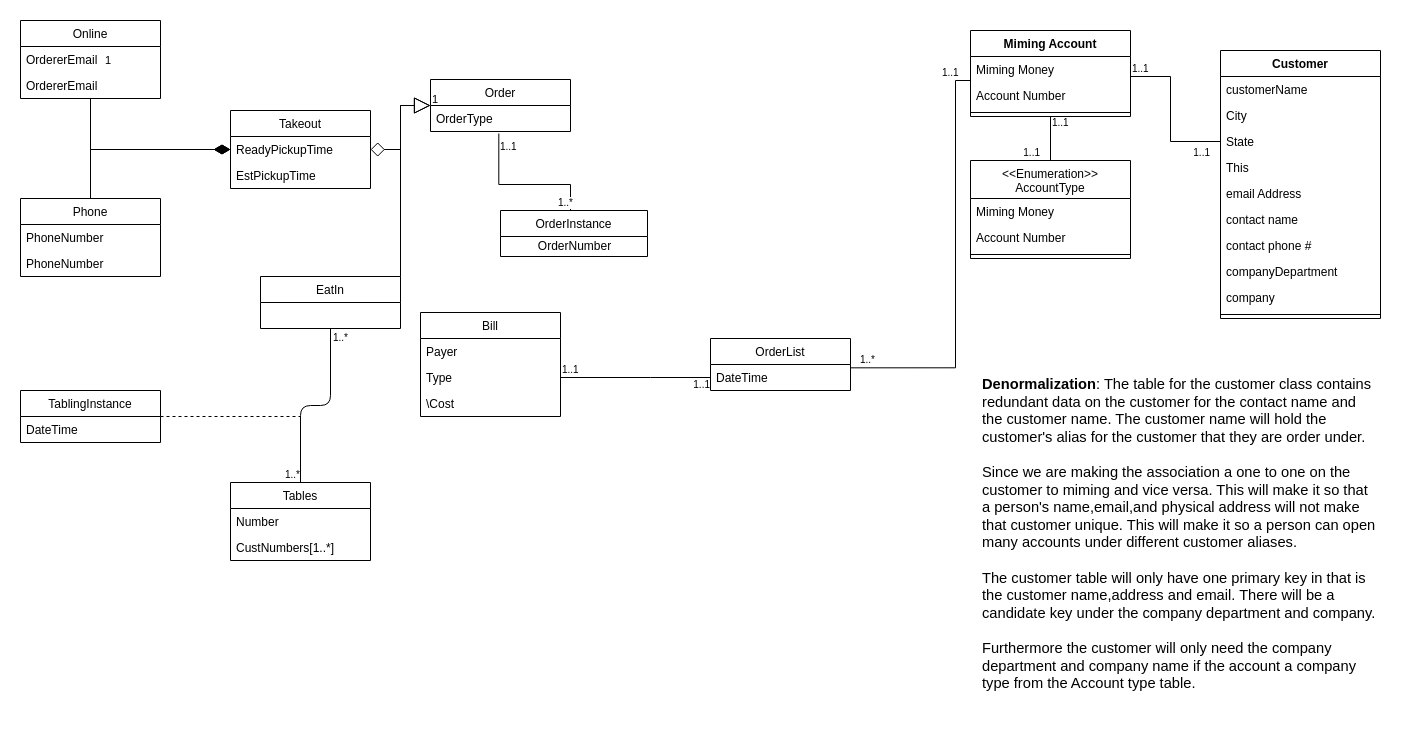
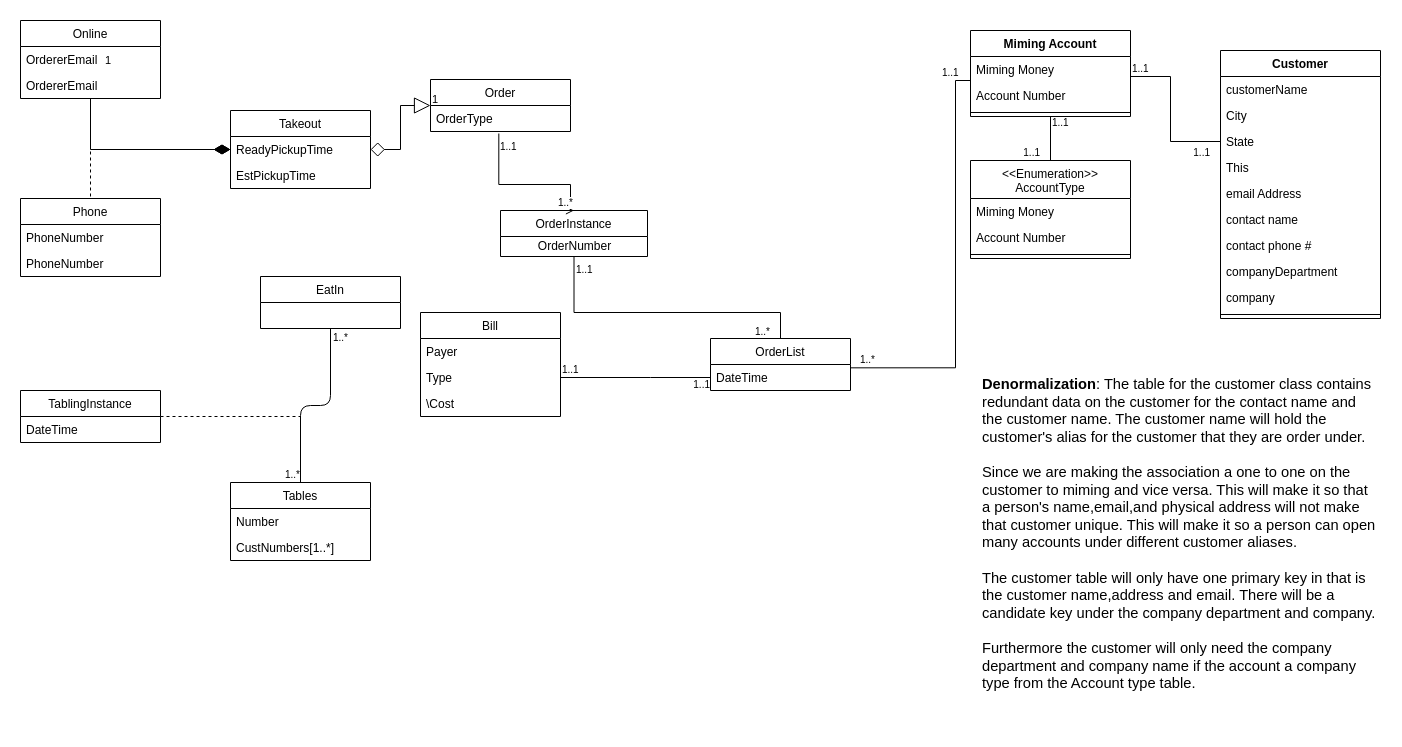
(91, 174) -> (91, 174)
(571, 208) -> (571, 208)
(401, 213) -> none
none -> (661, 313)
